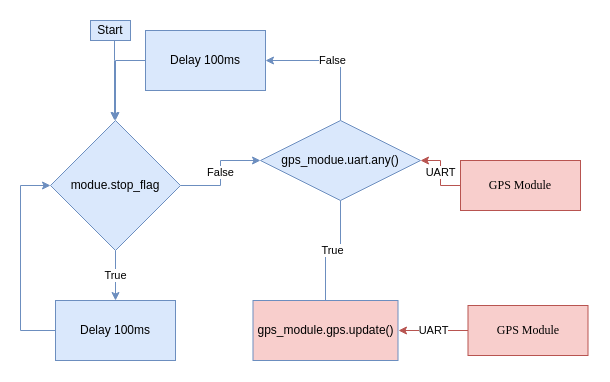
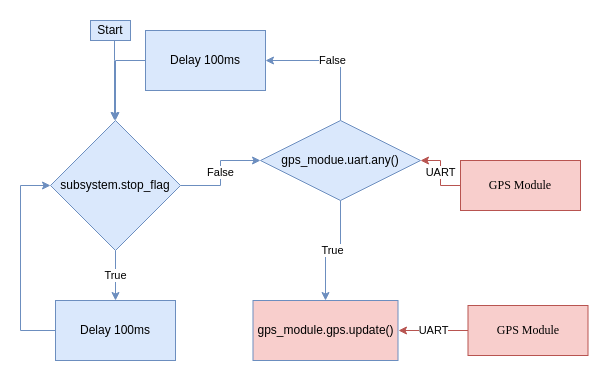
(116, 186) -> (116, 186)
(326, 294) -> (326, 292)
